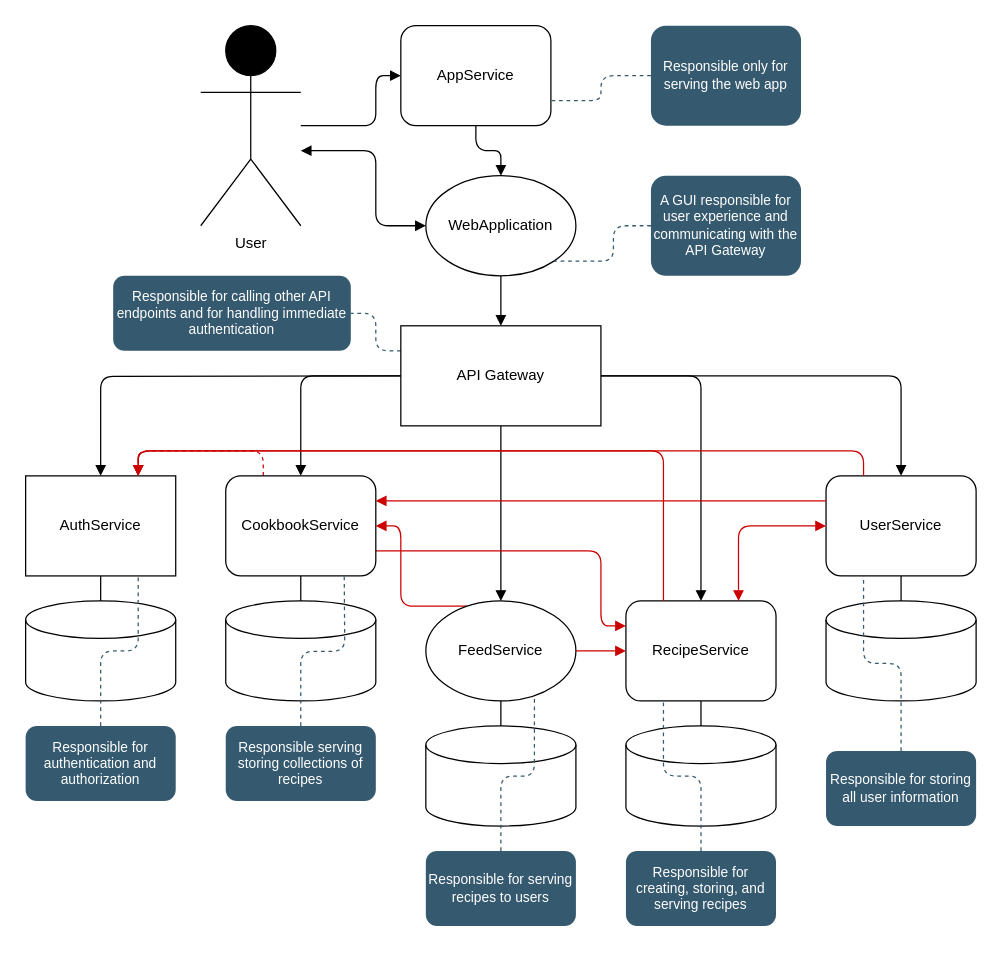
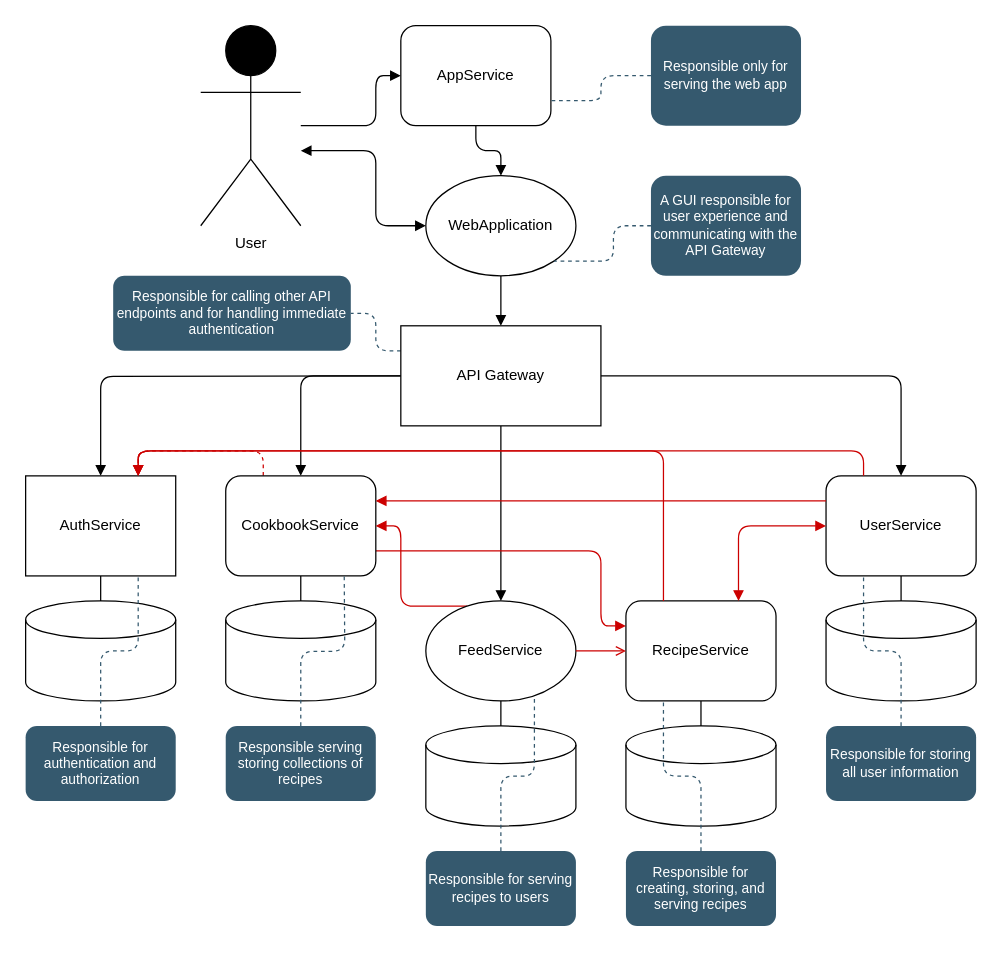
(701, 485) -> none
(614, 651) -> (617, 651)
(901, 788) -> (901, 763)
